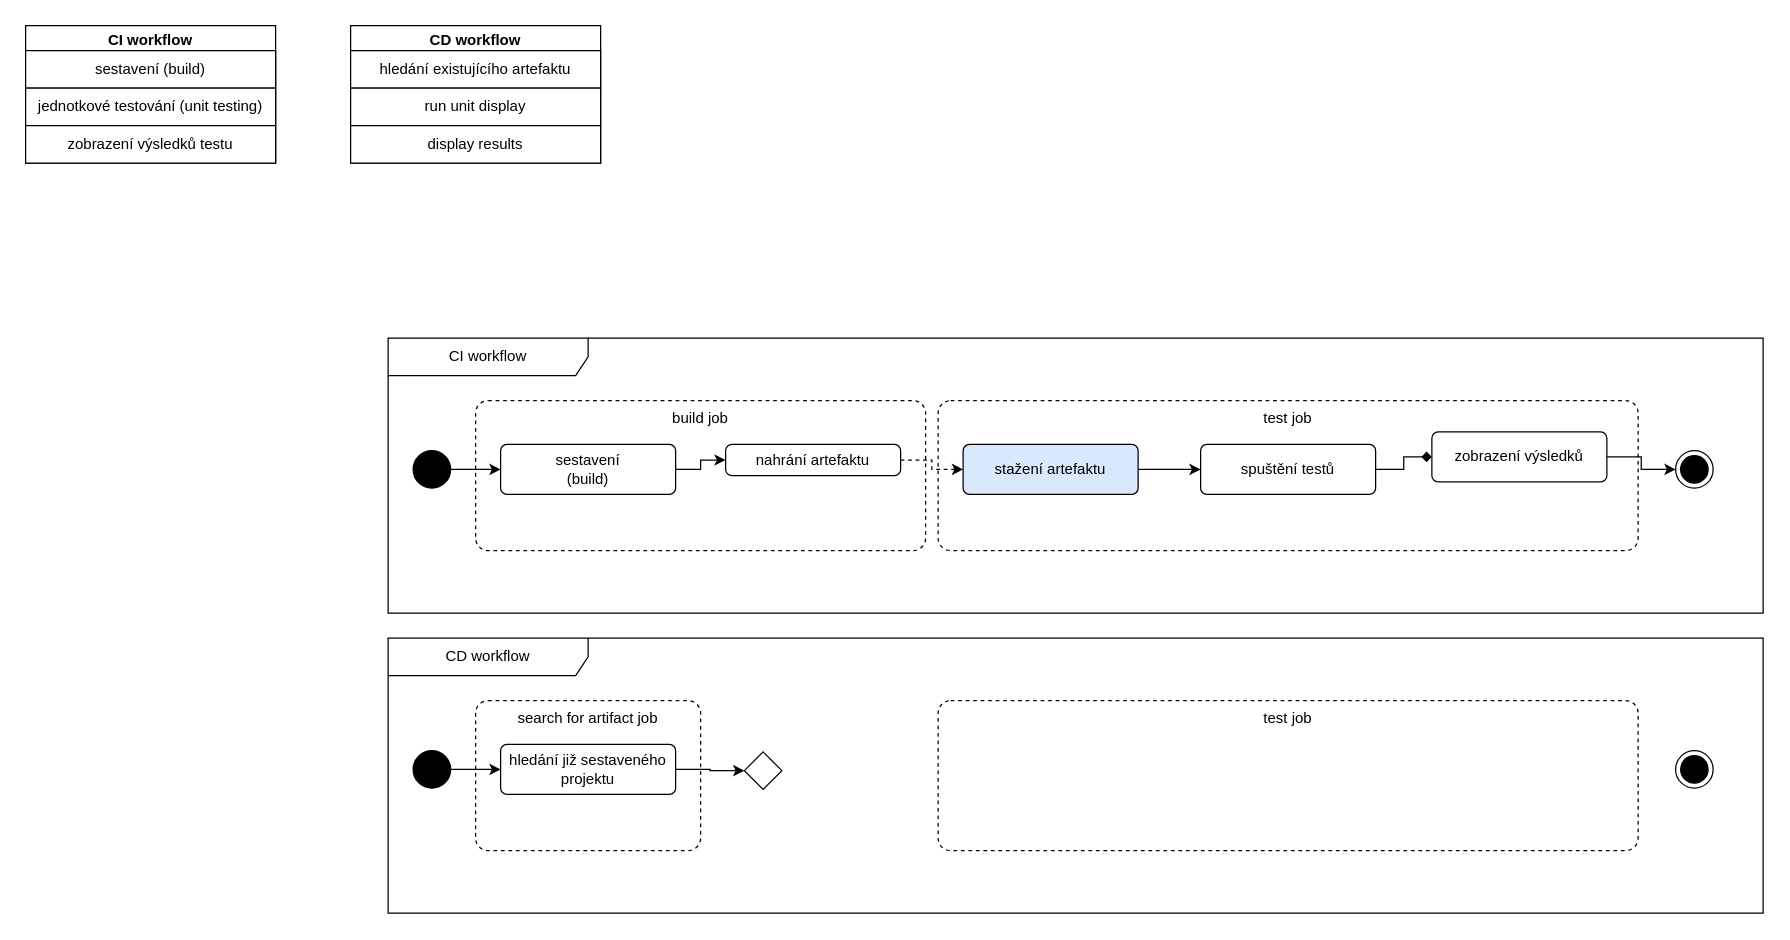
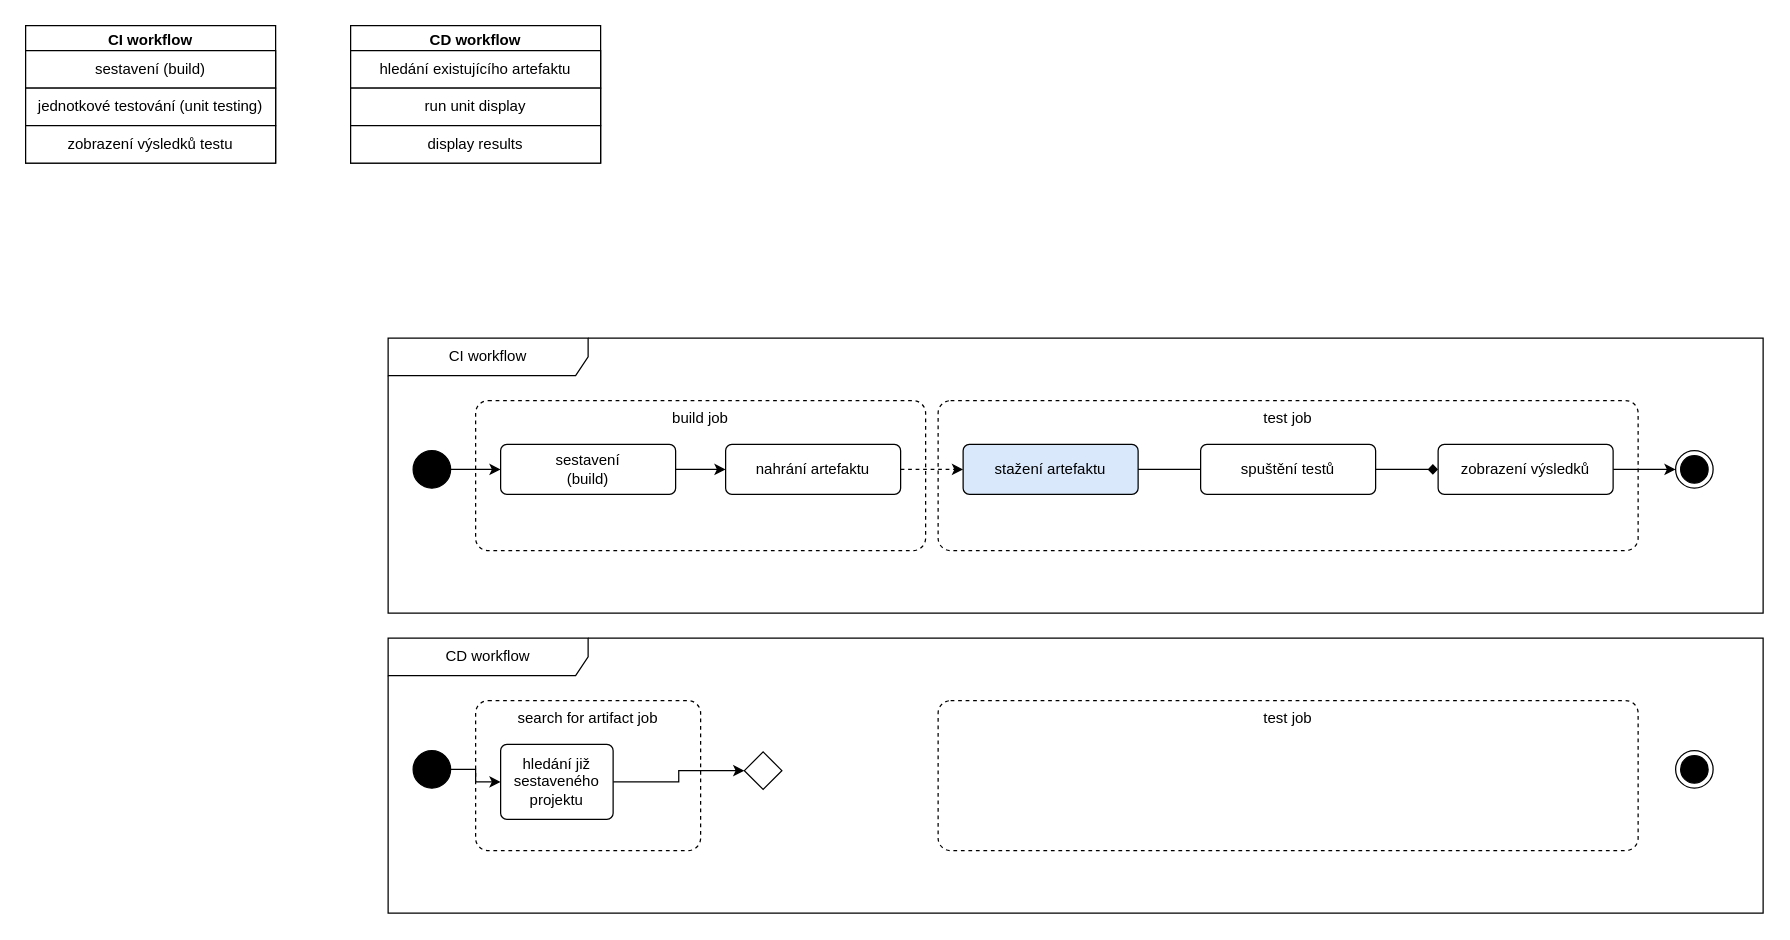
(1519, 457) -> (1526, 469)
(813, 460) -> (813, 469)
(1191, 469) -> (1194, 469)
(588, 769) -> (557, 782)
